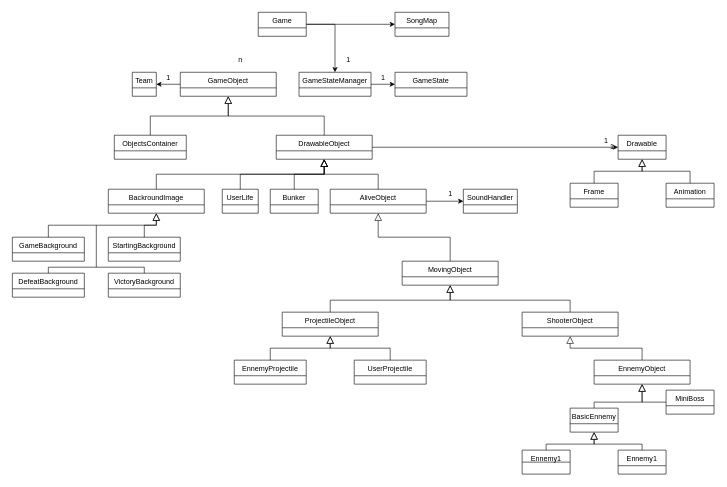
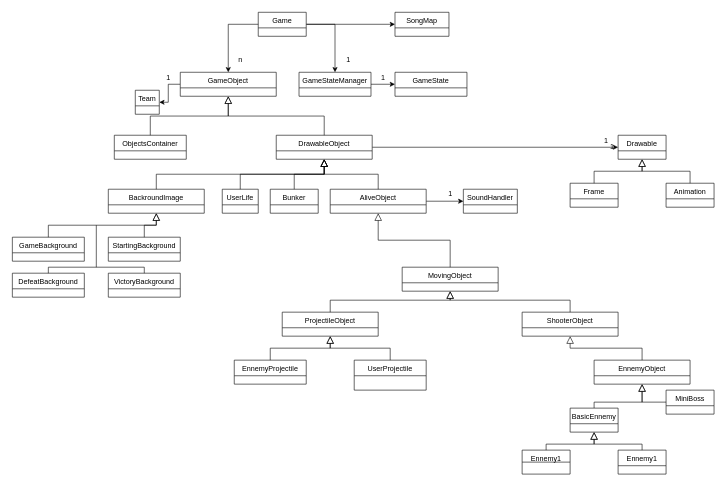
none -> (228, 24)
(144, 84) -> (147, 102)
(450, 273) -> (450, 279)
(390, 372) -> (390, 375)
